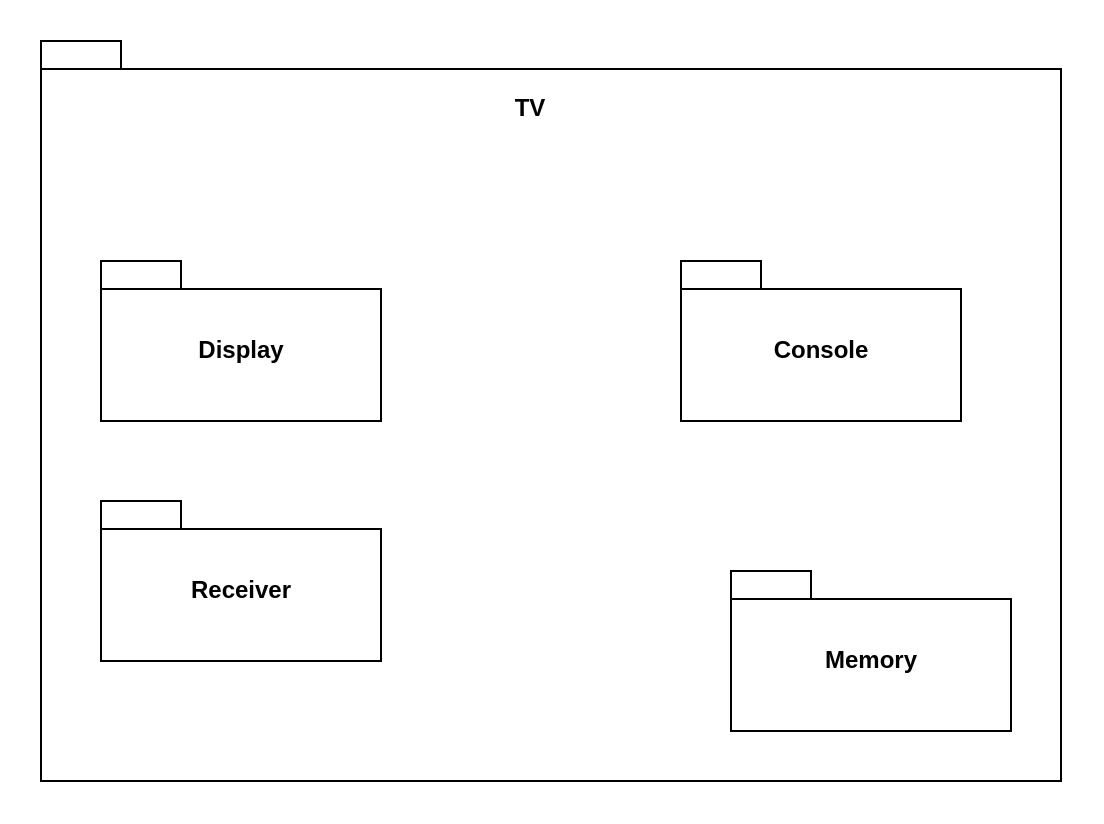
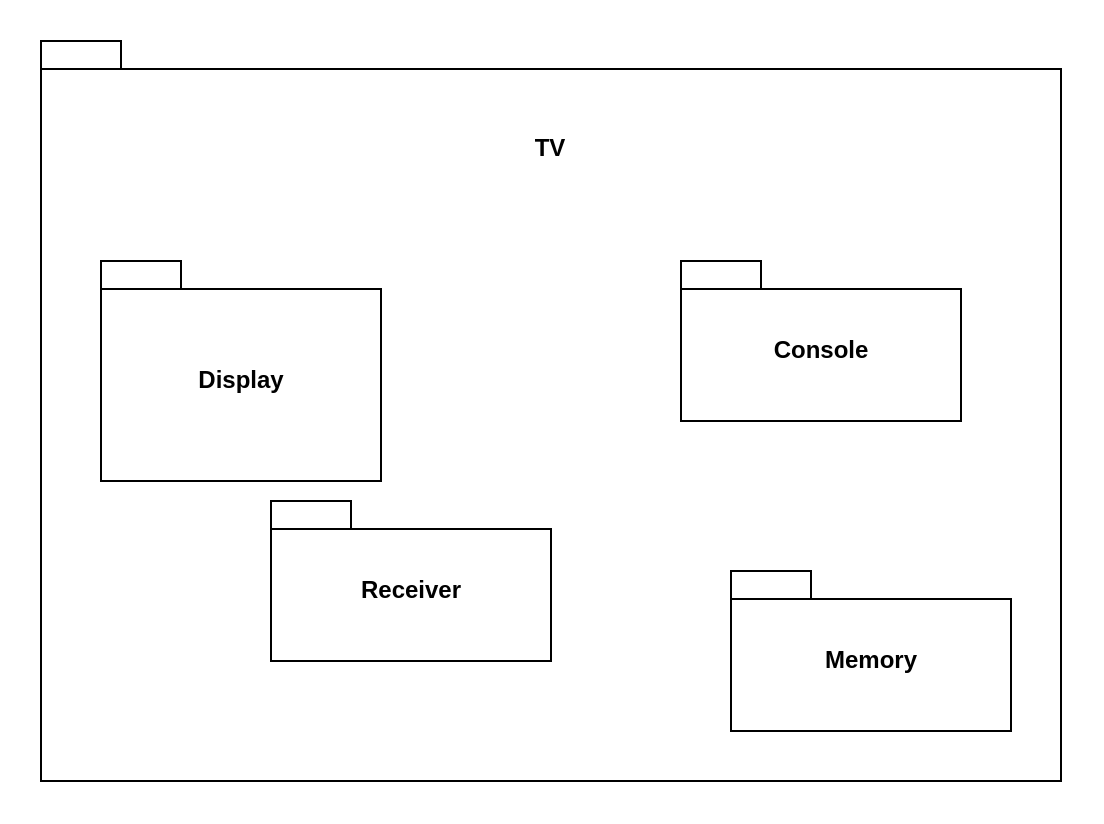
(531, 107) -> (551, 147)
(241, 341) -> (241, 371)
(241, 581) -> (411, 581)
